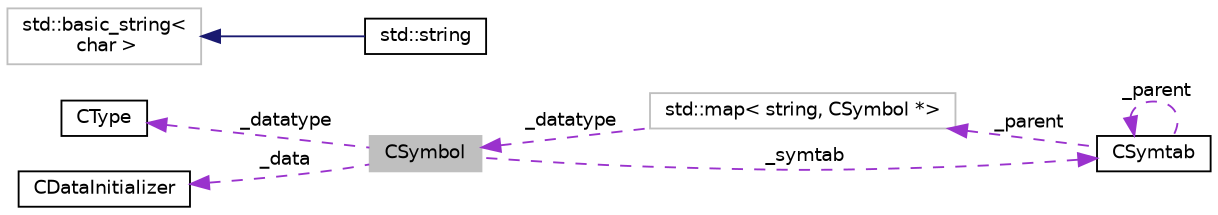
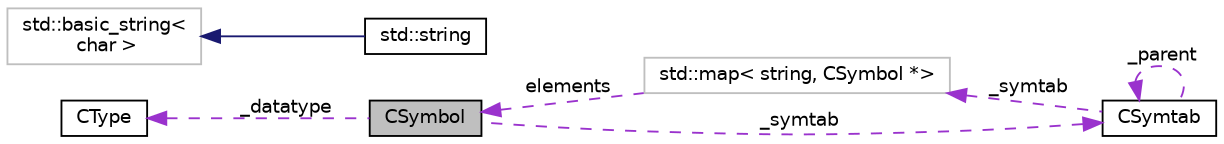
(568, 121) -> (565, 88)
(1026, 123) -> (1026, 88)
(426, 154) -> (426, 118)
(104, 189) -> none
